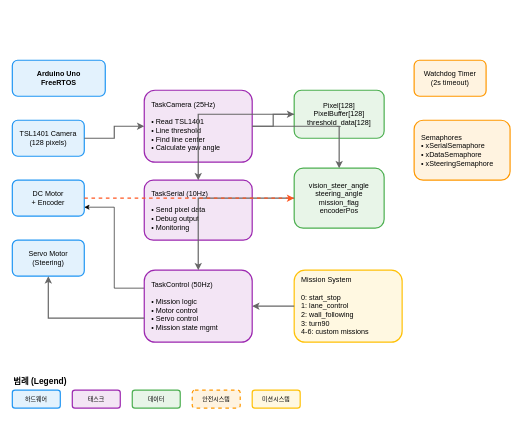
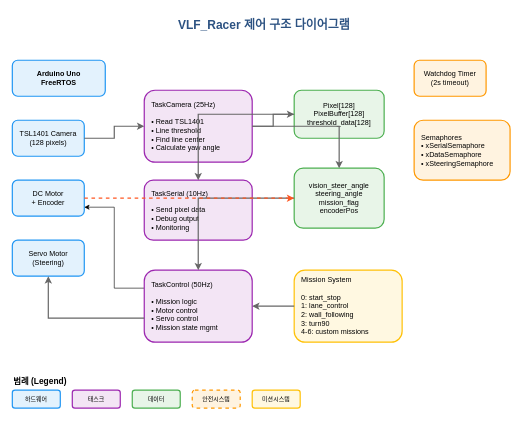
none -> (264, 24)
